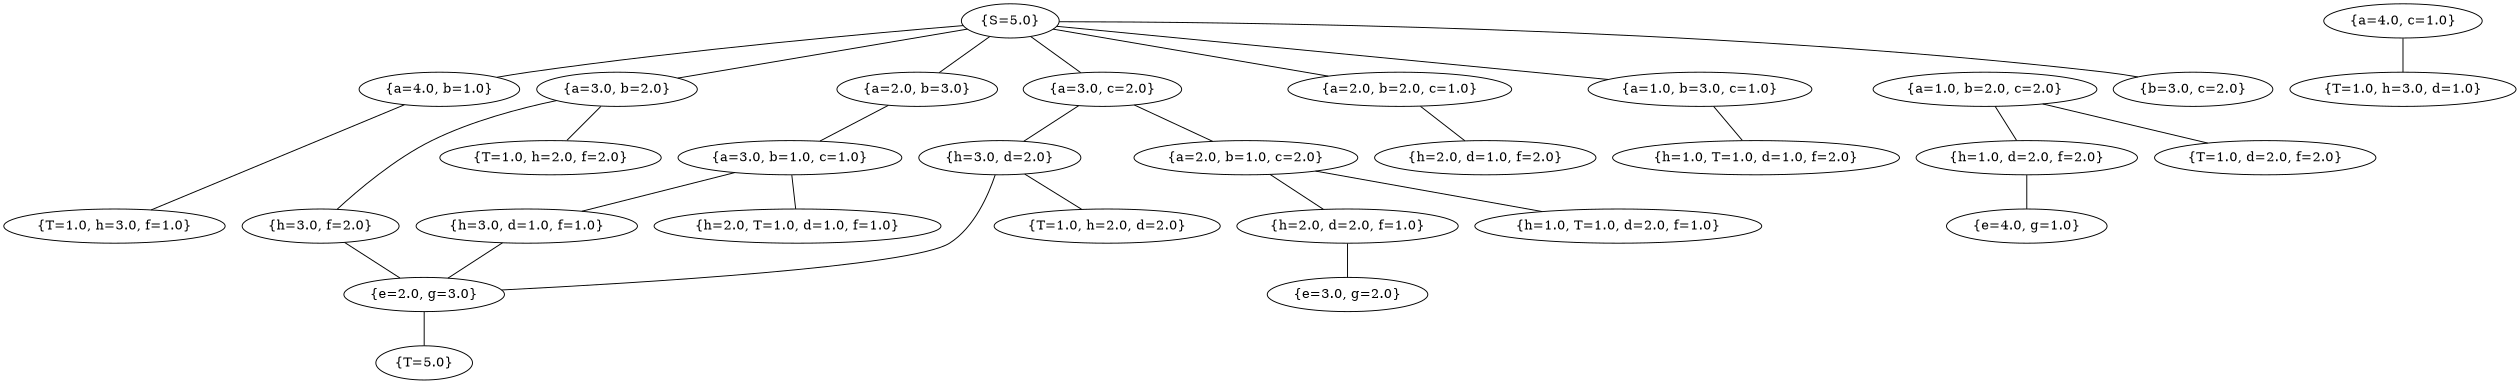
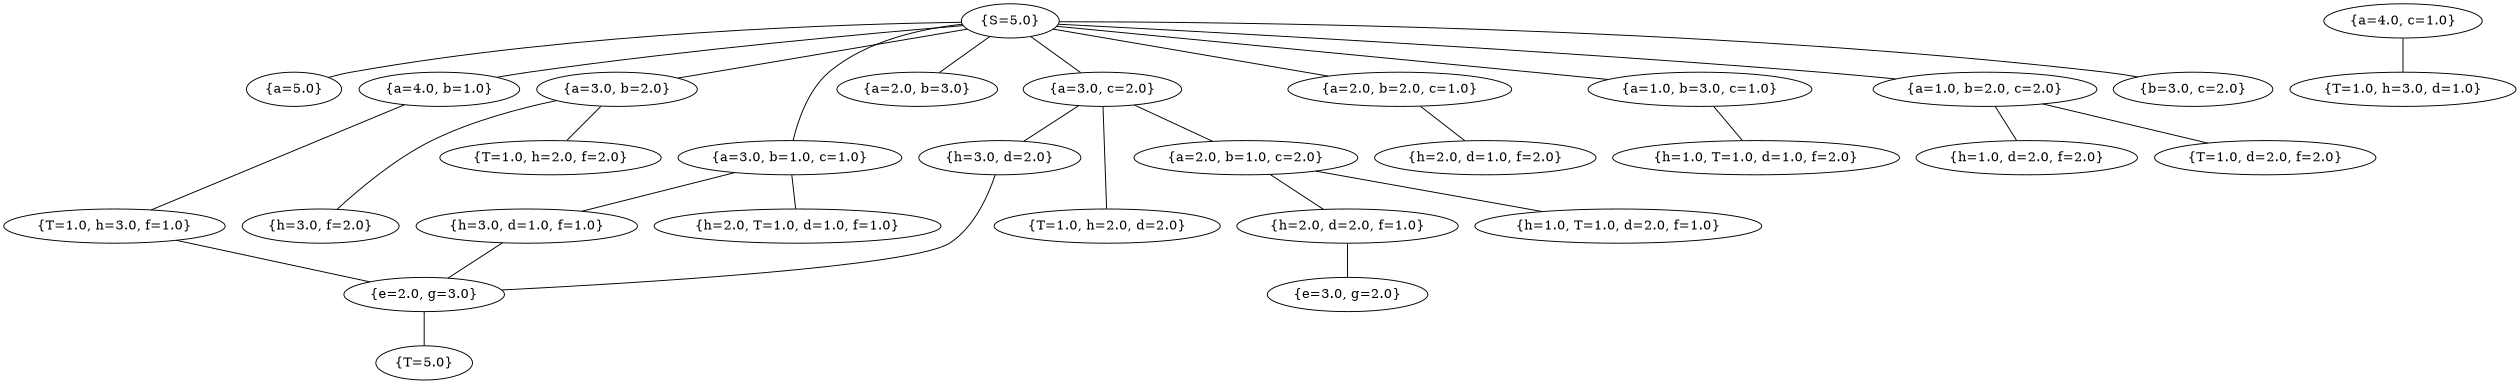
none -> (1477, 48)
none -> (294, 89)
(854, 123) -> (856, 54)
(1053, 192) -> (1105, 158)
(2027, 226) -> none
(372, 260) -> (273, 261)
